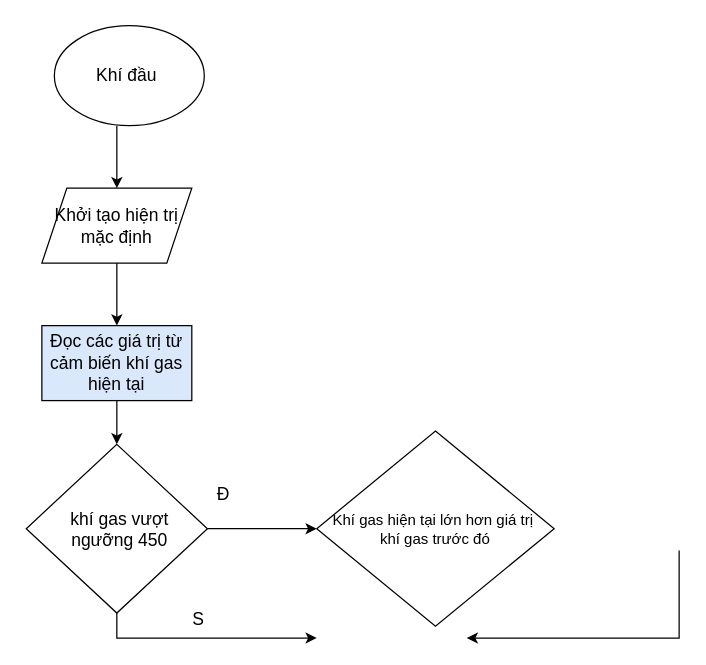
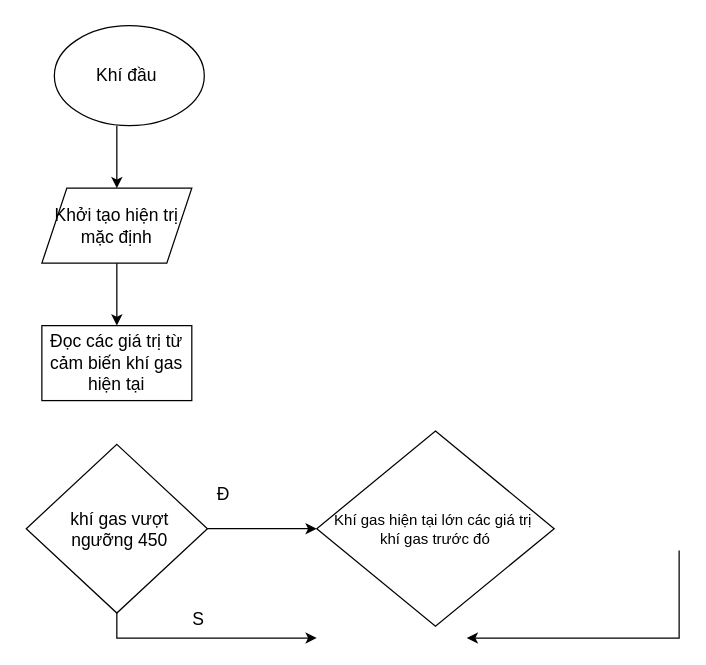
(117, 363) -> (117, 363)
(117, 418) -> none
(436, 529) -> (436, 529)
